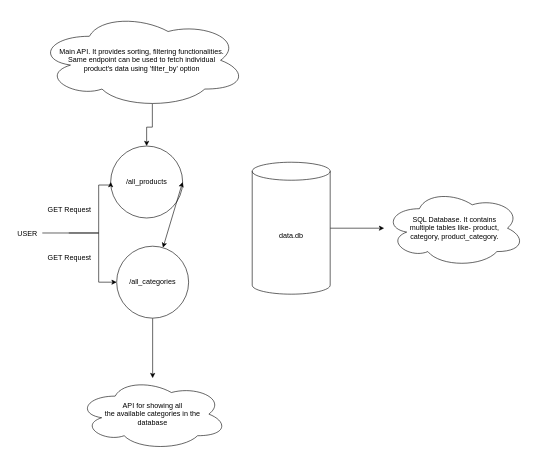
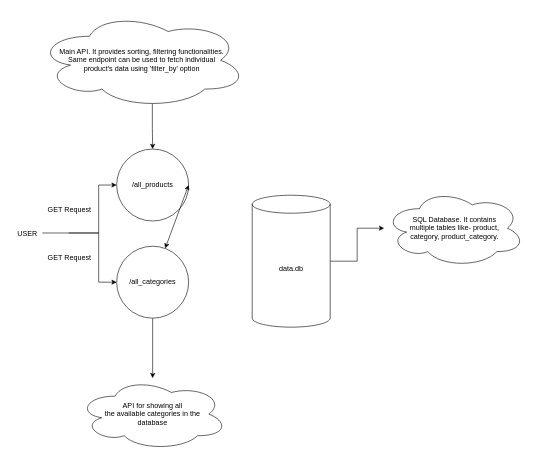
(147, 182) -> (153, 185)
(291, 228) -> (291, 261)
